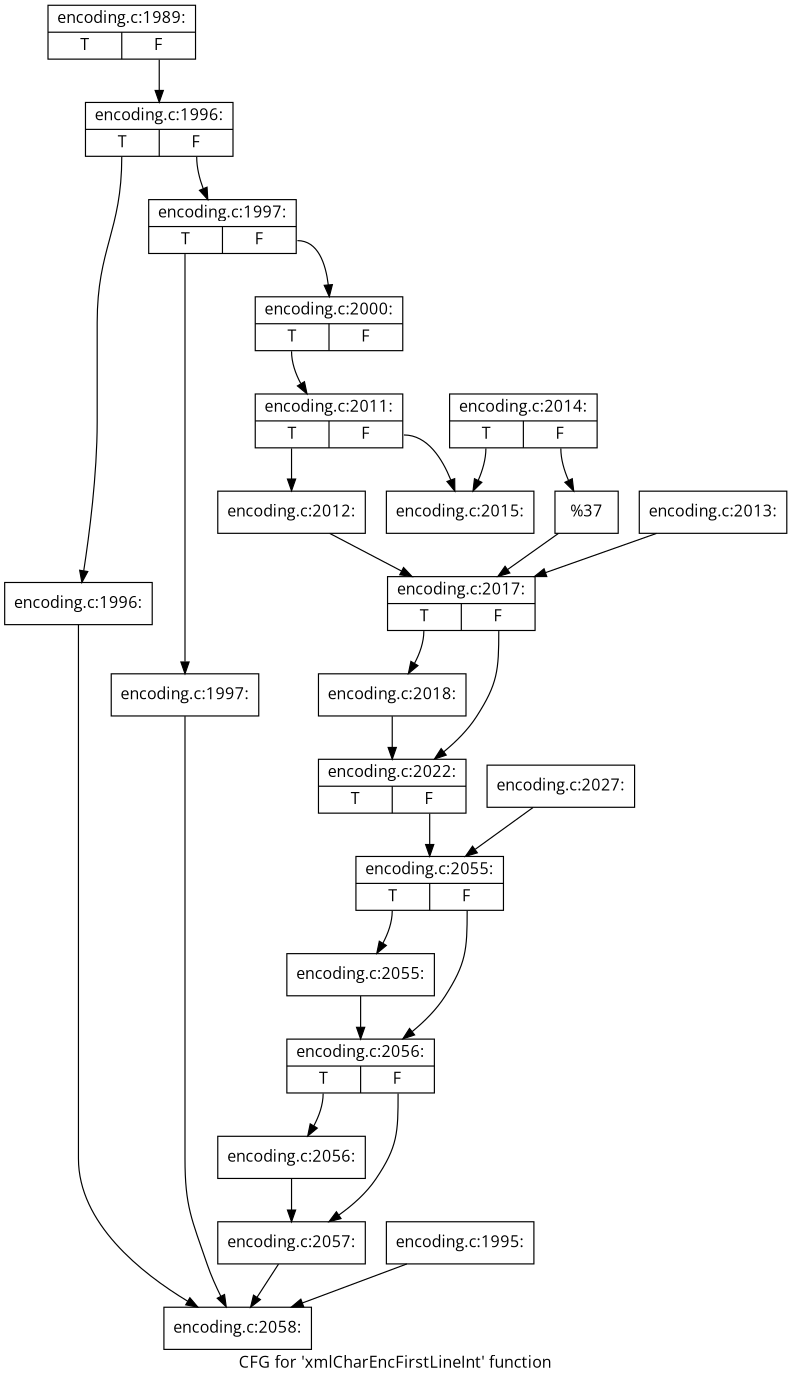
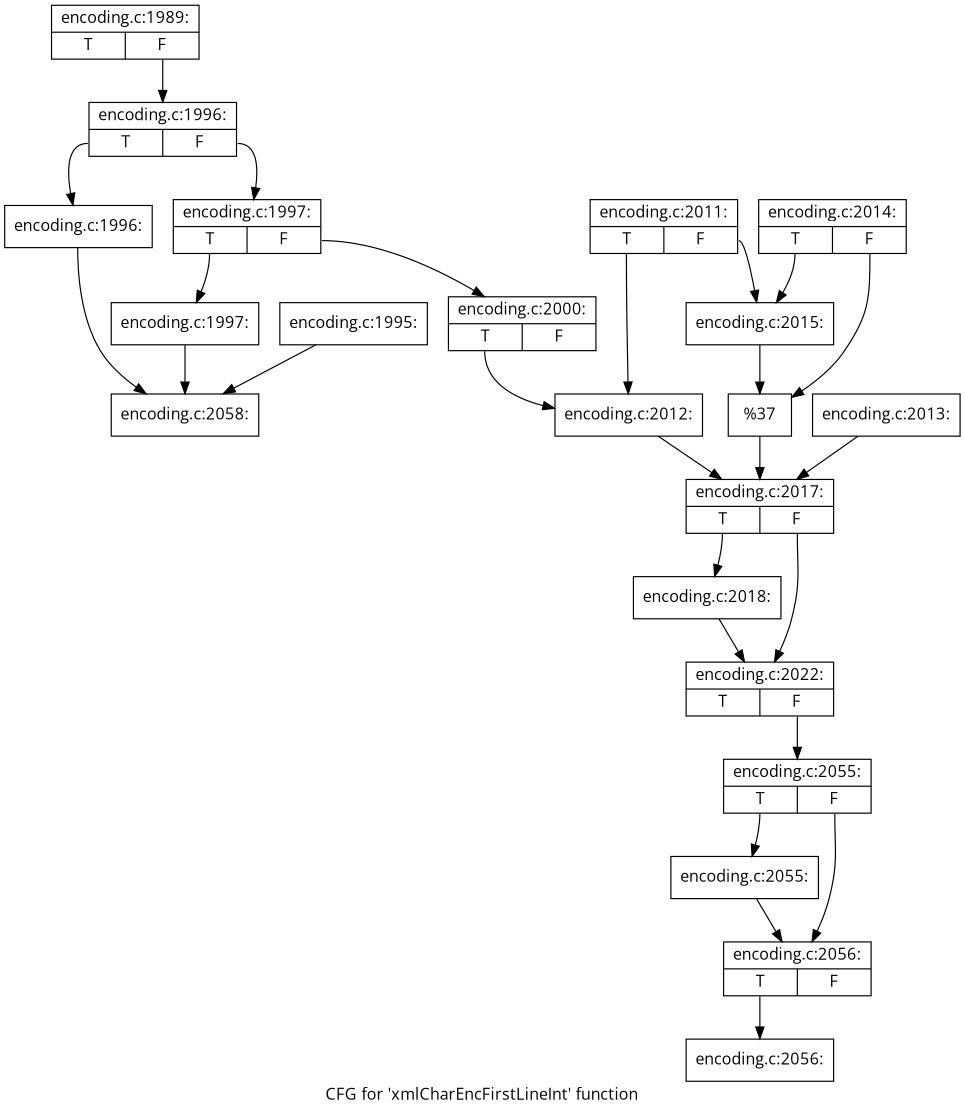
none -> (760, 363)
(294, 368) -> (504, 388)
(561, 786) -> none
(292, 1243) -> none
